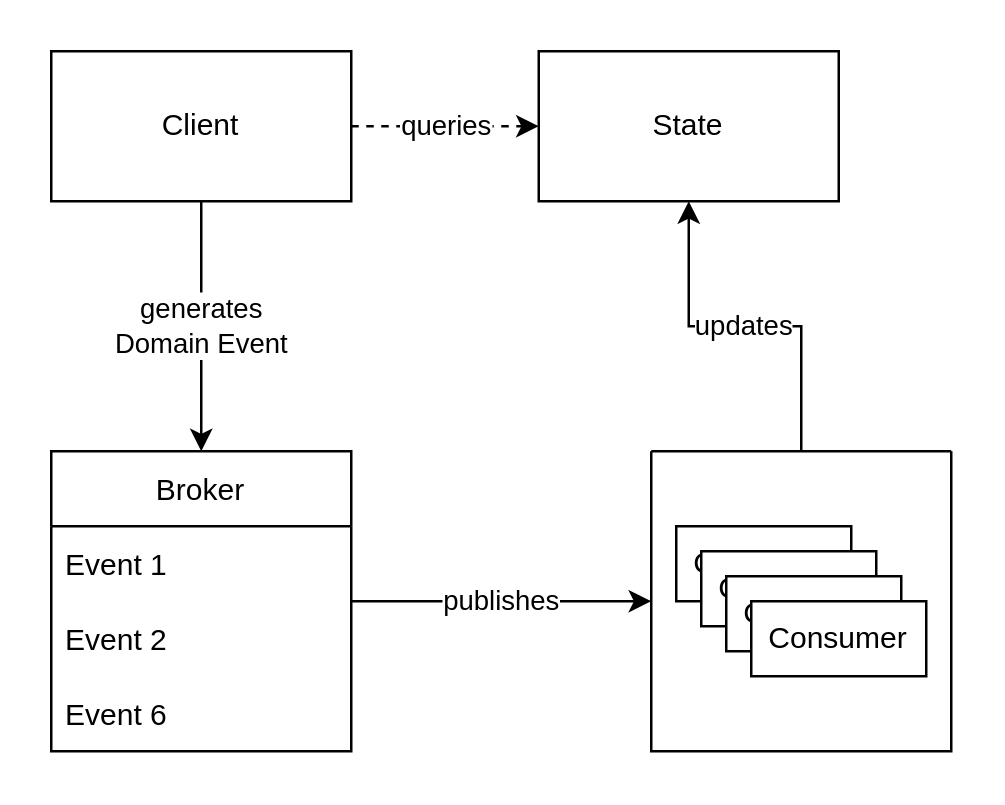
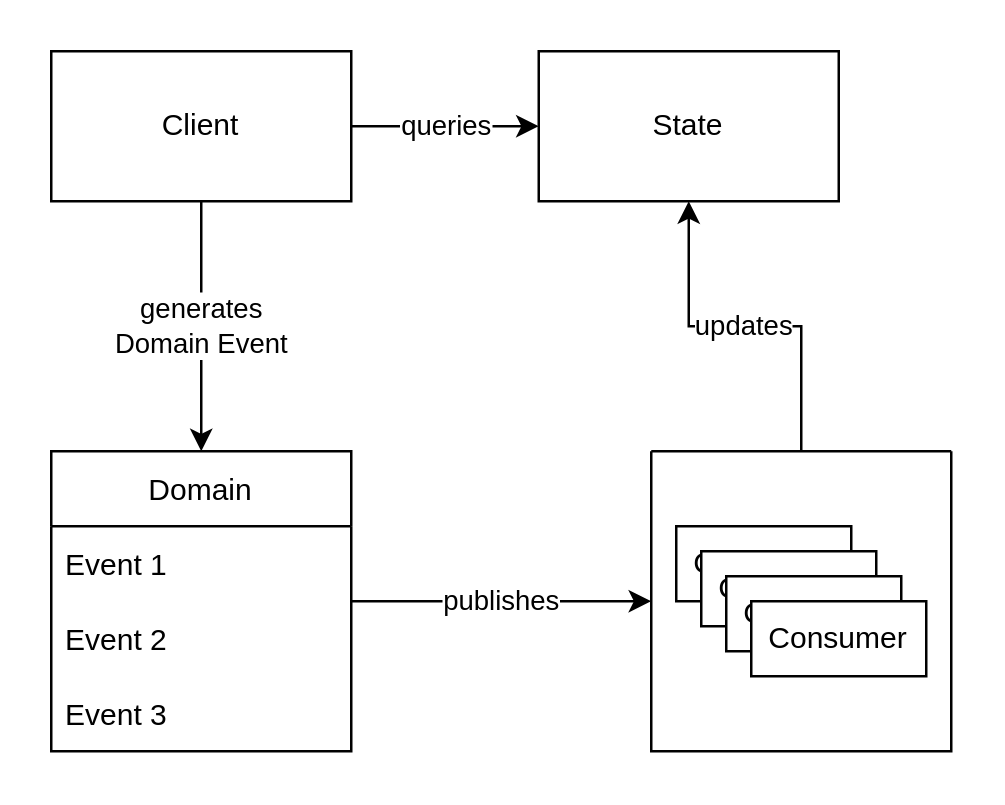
(377, 126) -> (377, 126)
(200, 490) -> (200, 490)
(120, 715) -> (120, 715)
